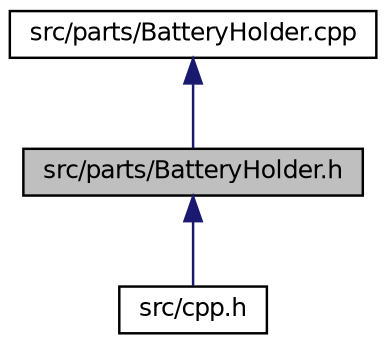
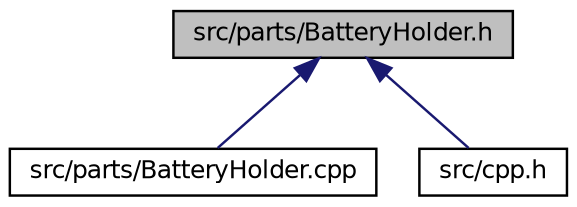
(193, 116) -> (259, 111)
